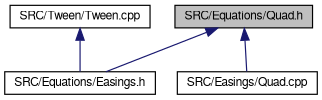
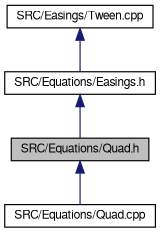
(80, 17) -> (80, 17)
(156, 52) -> (80, 122)
(247, 83) -> (80, 216)
